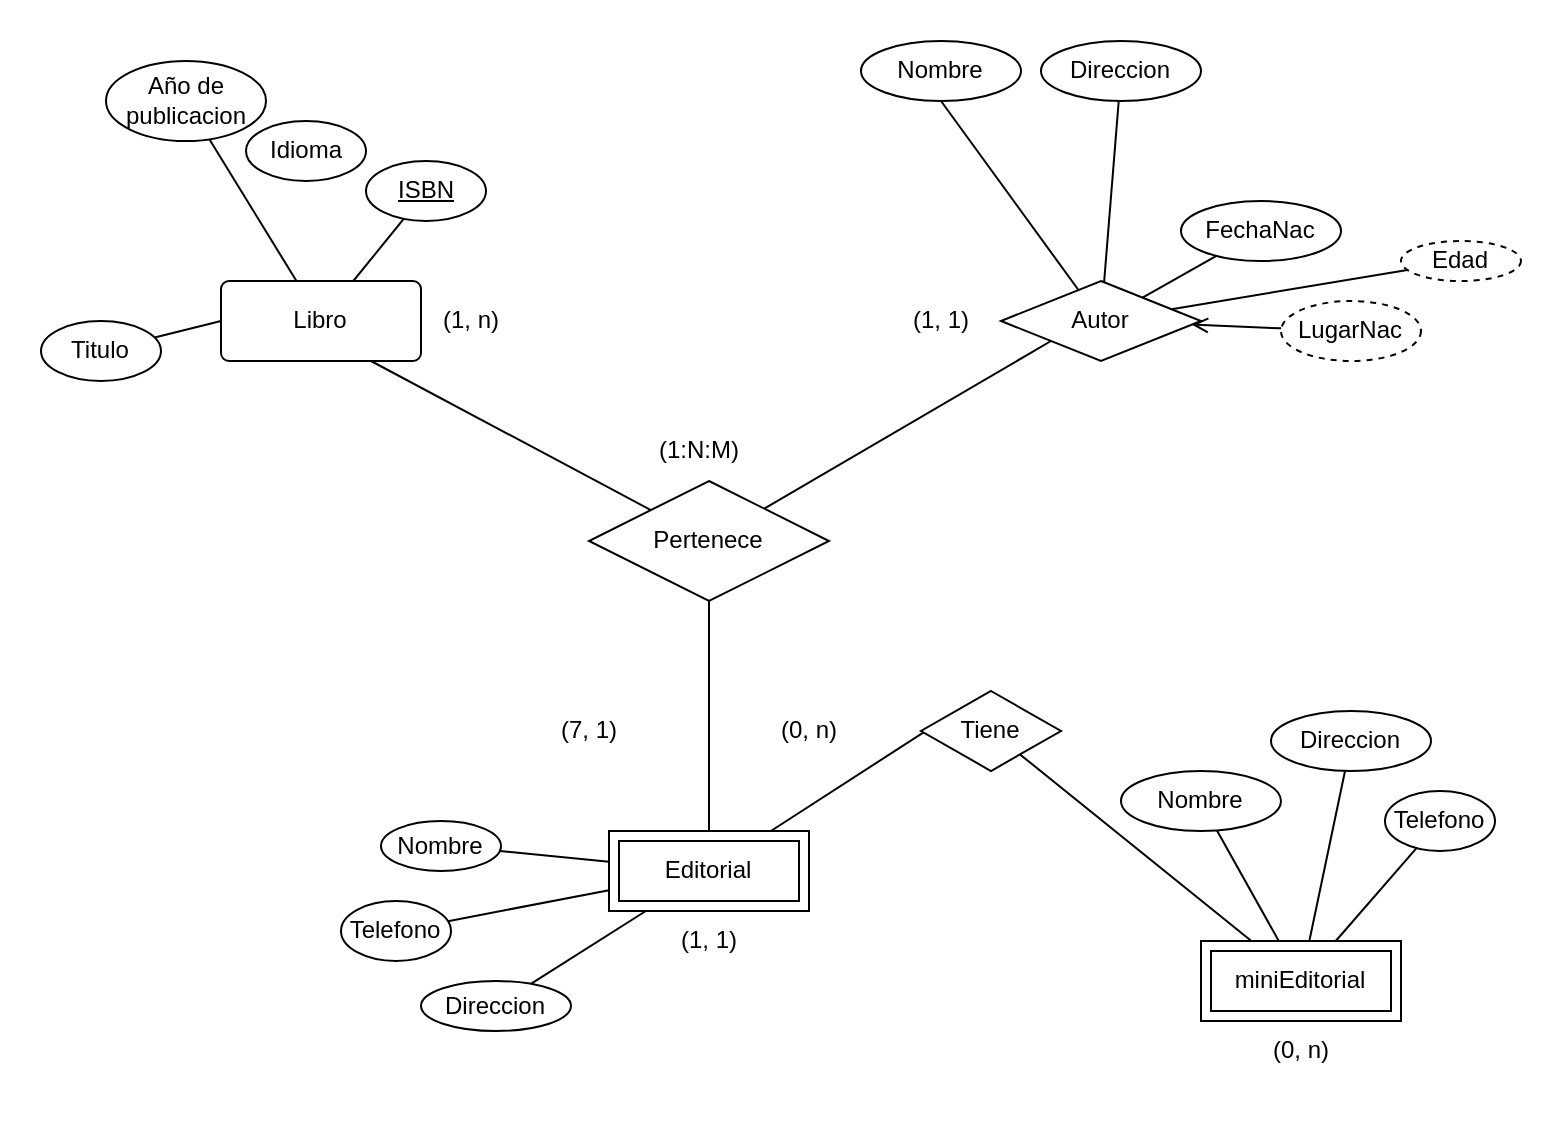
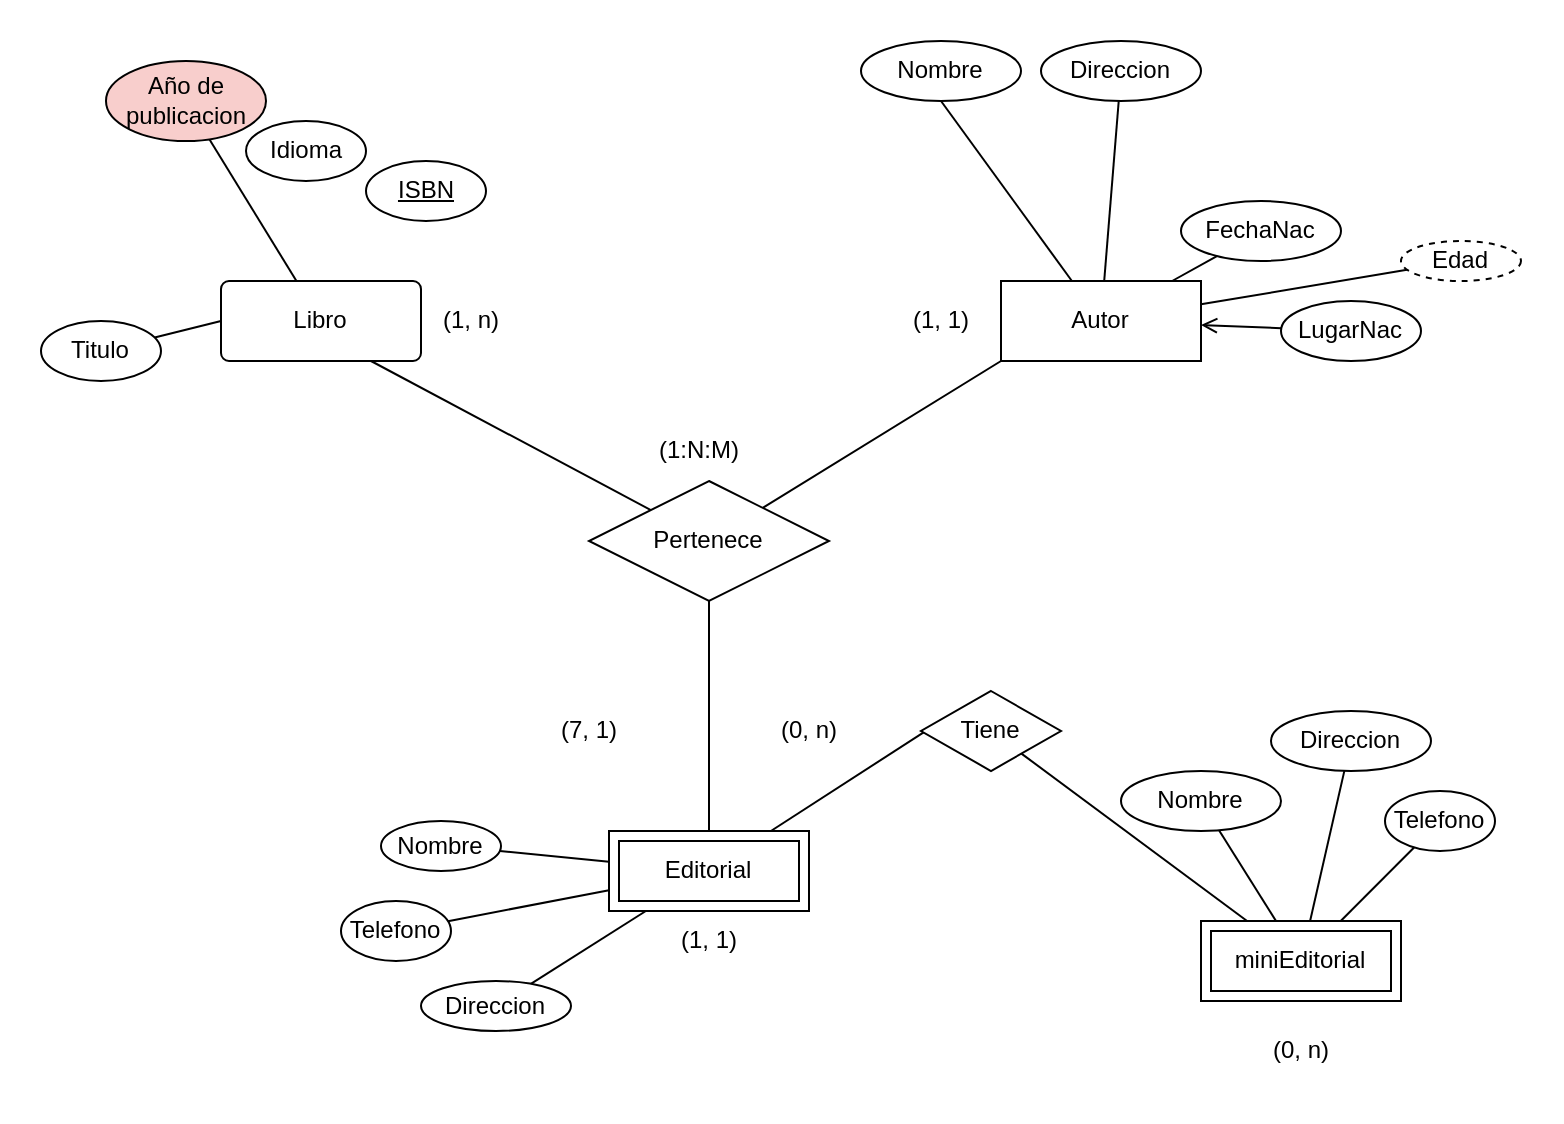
(186, 101) -> (186, 101)
(379, 250) -> none
(1101, 321) -> (1101, 321)
(1351, 331) -> (1351, 331)
(1301, 981) -> (1301, 961)
